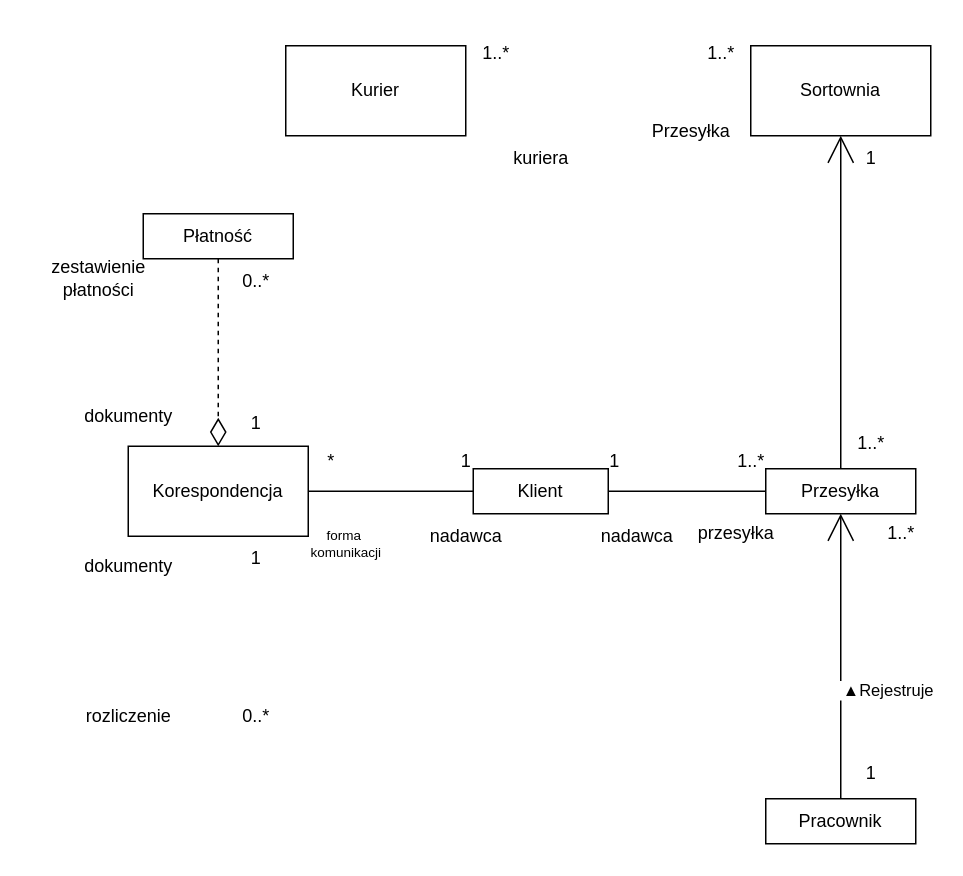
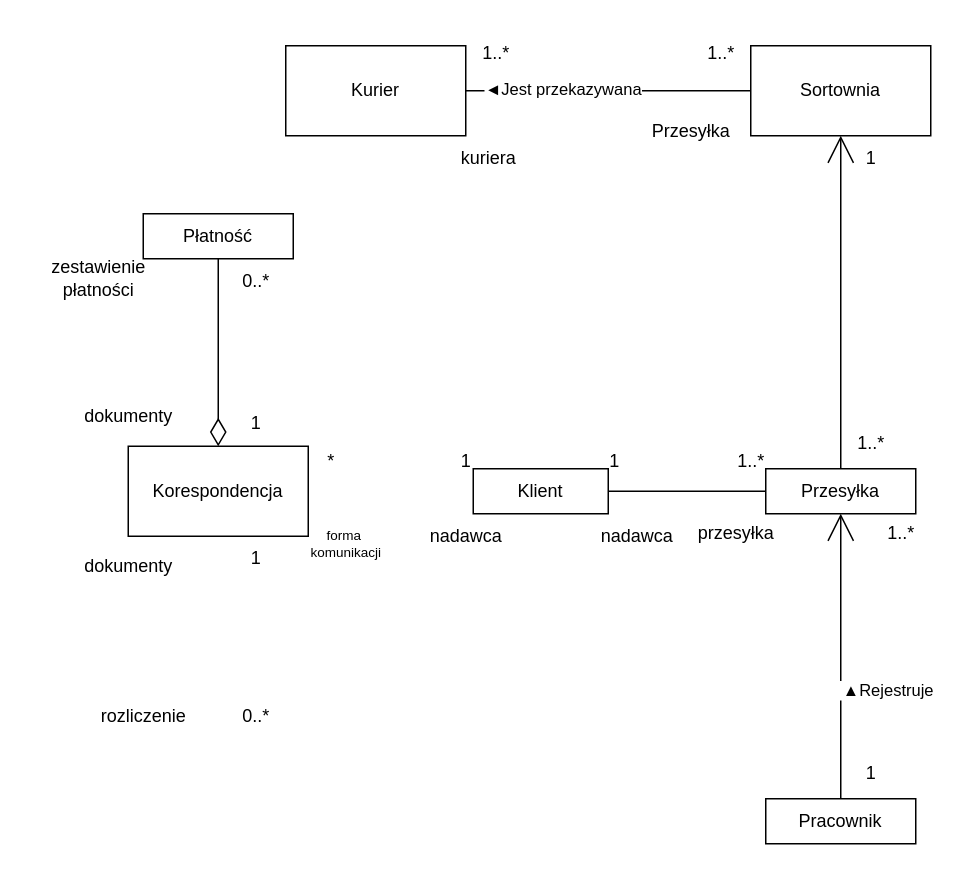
none -> (609, 91)
(541, 158) -> (488, 158)
(218, 340) -> (218, 340)
(391, 491) -> none
(128, 716) -> (143, 716)
